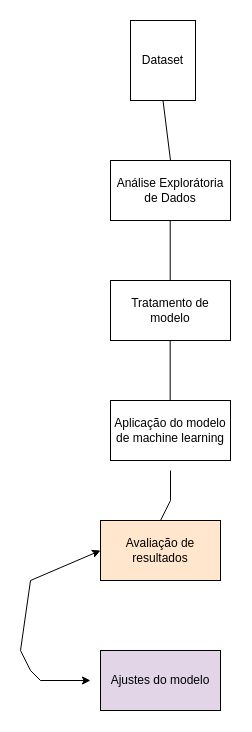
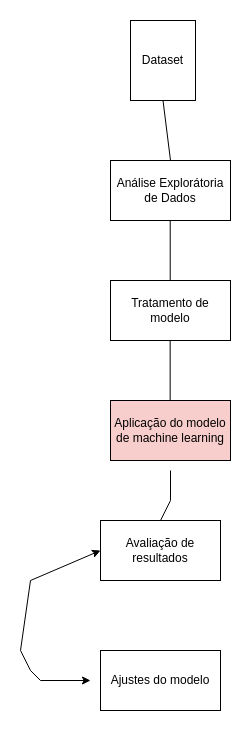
(171, 431) -> (171, 431)
(161, 551) -> (161, 551)
(161, 681) -> (161, 681)
